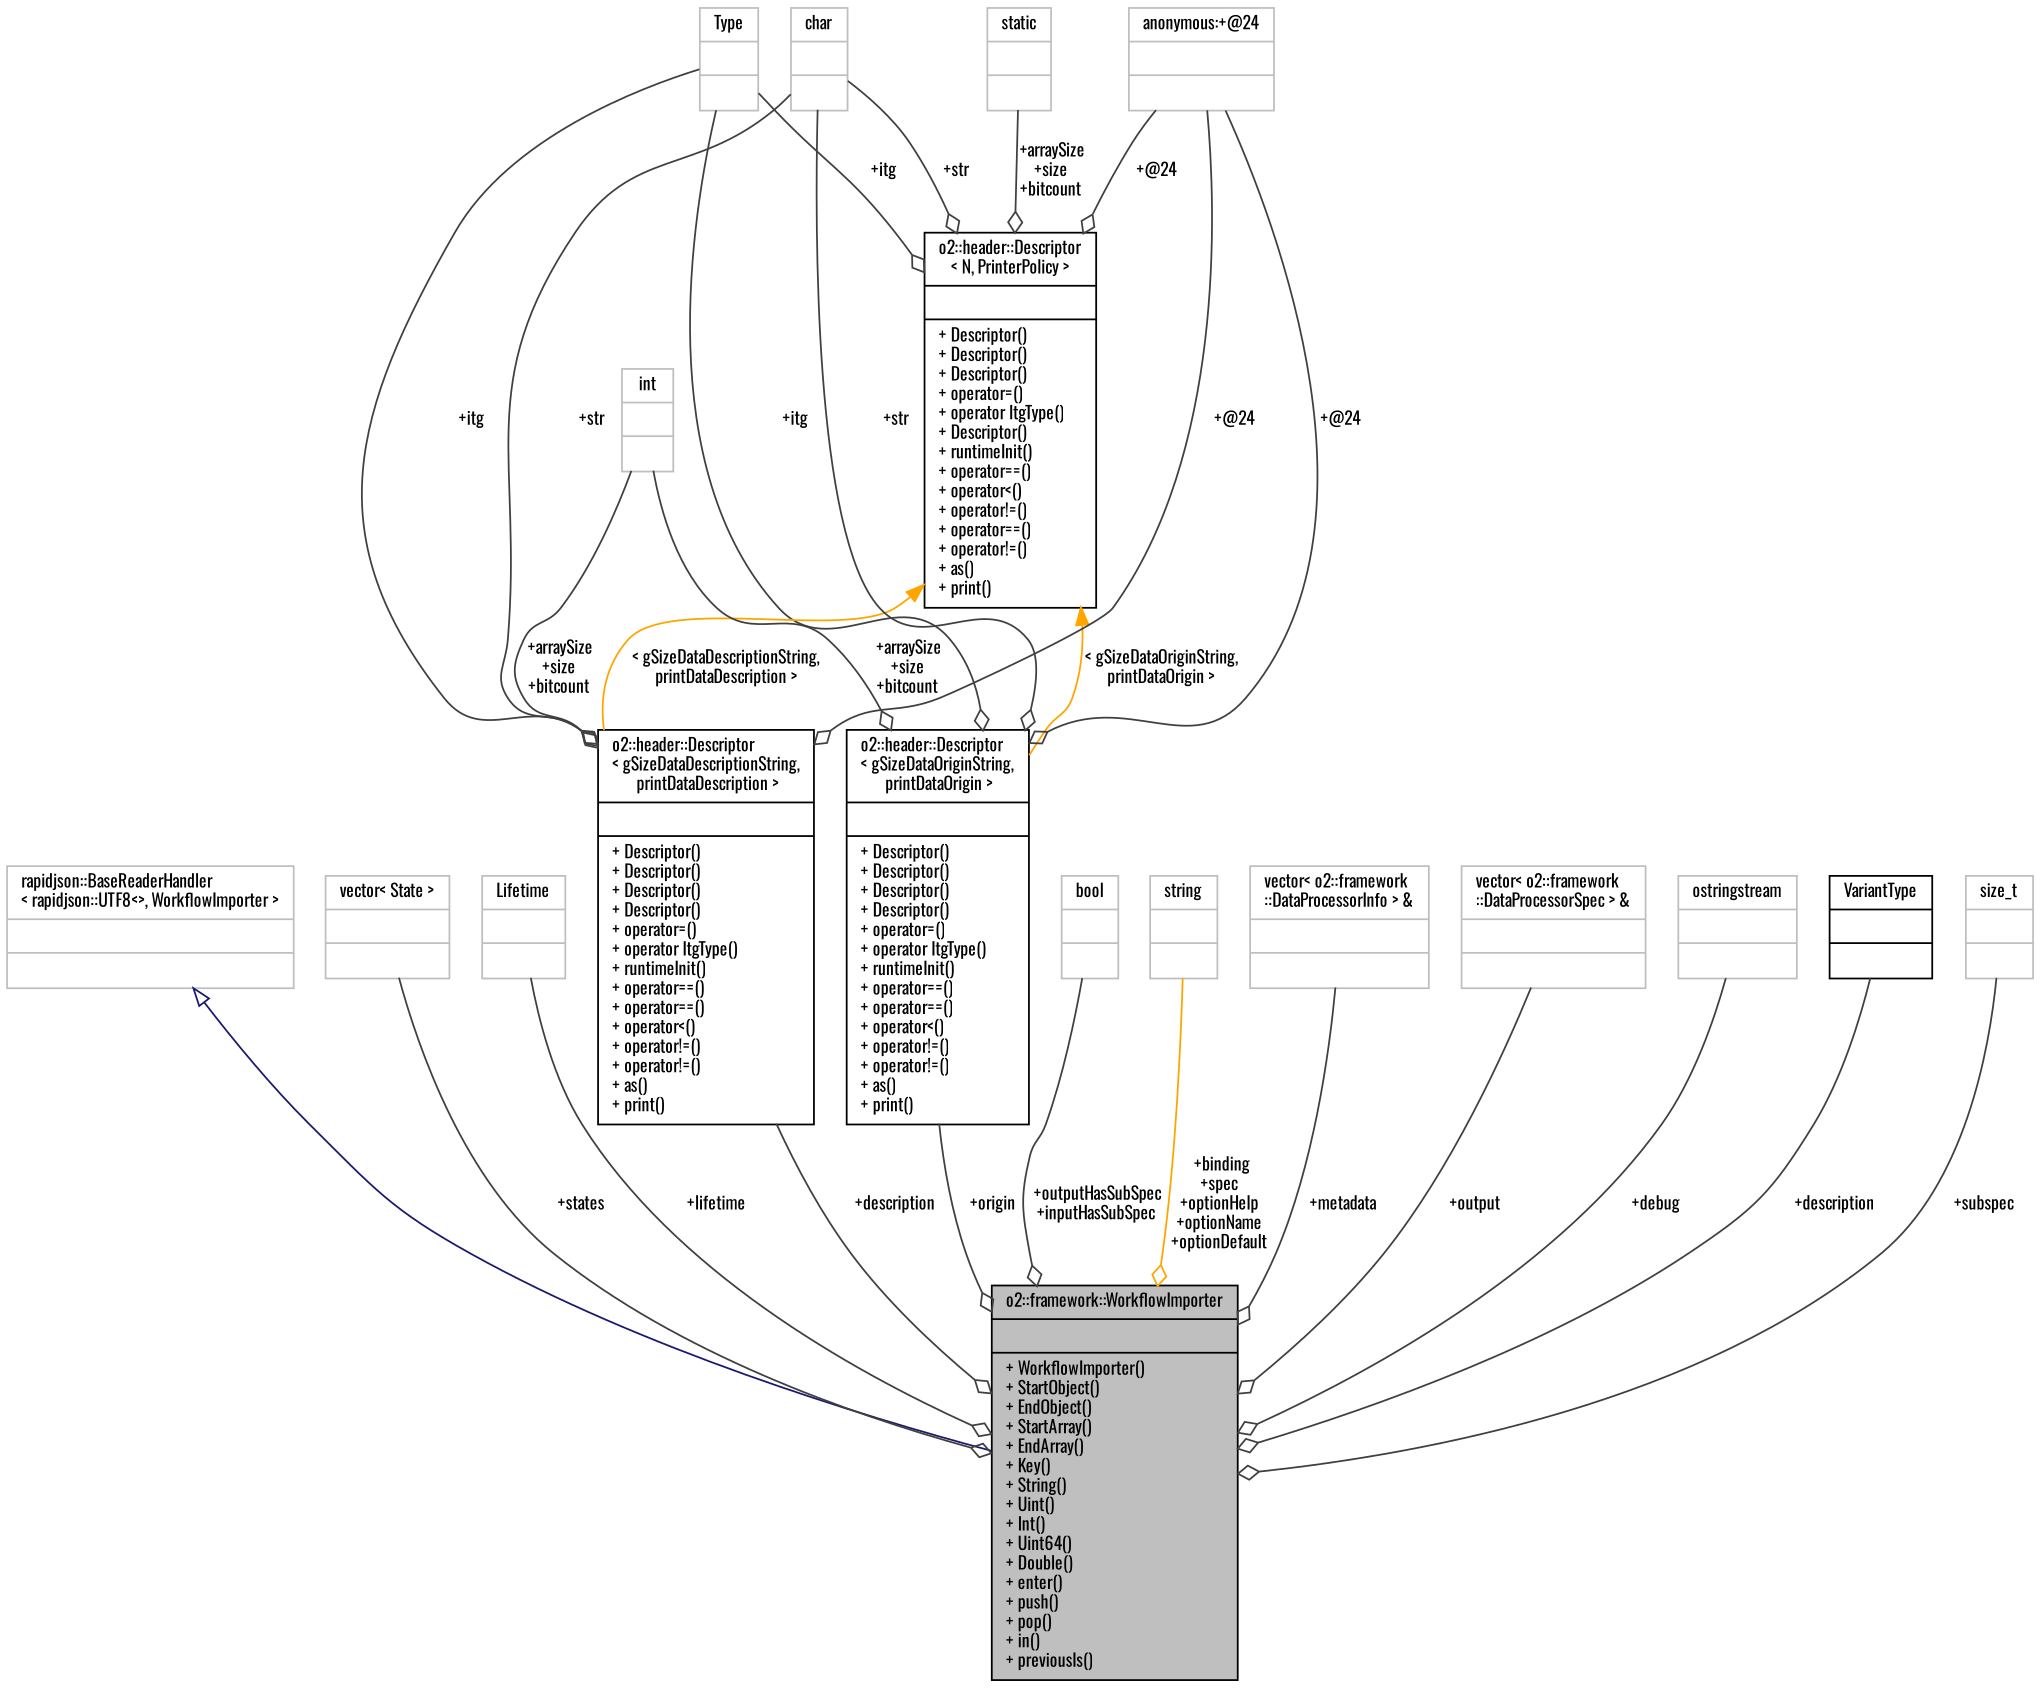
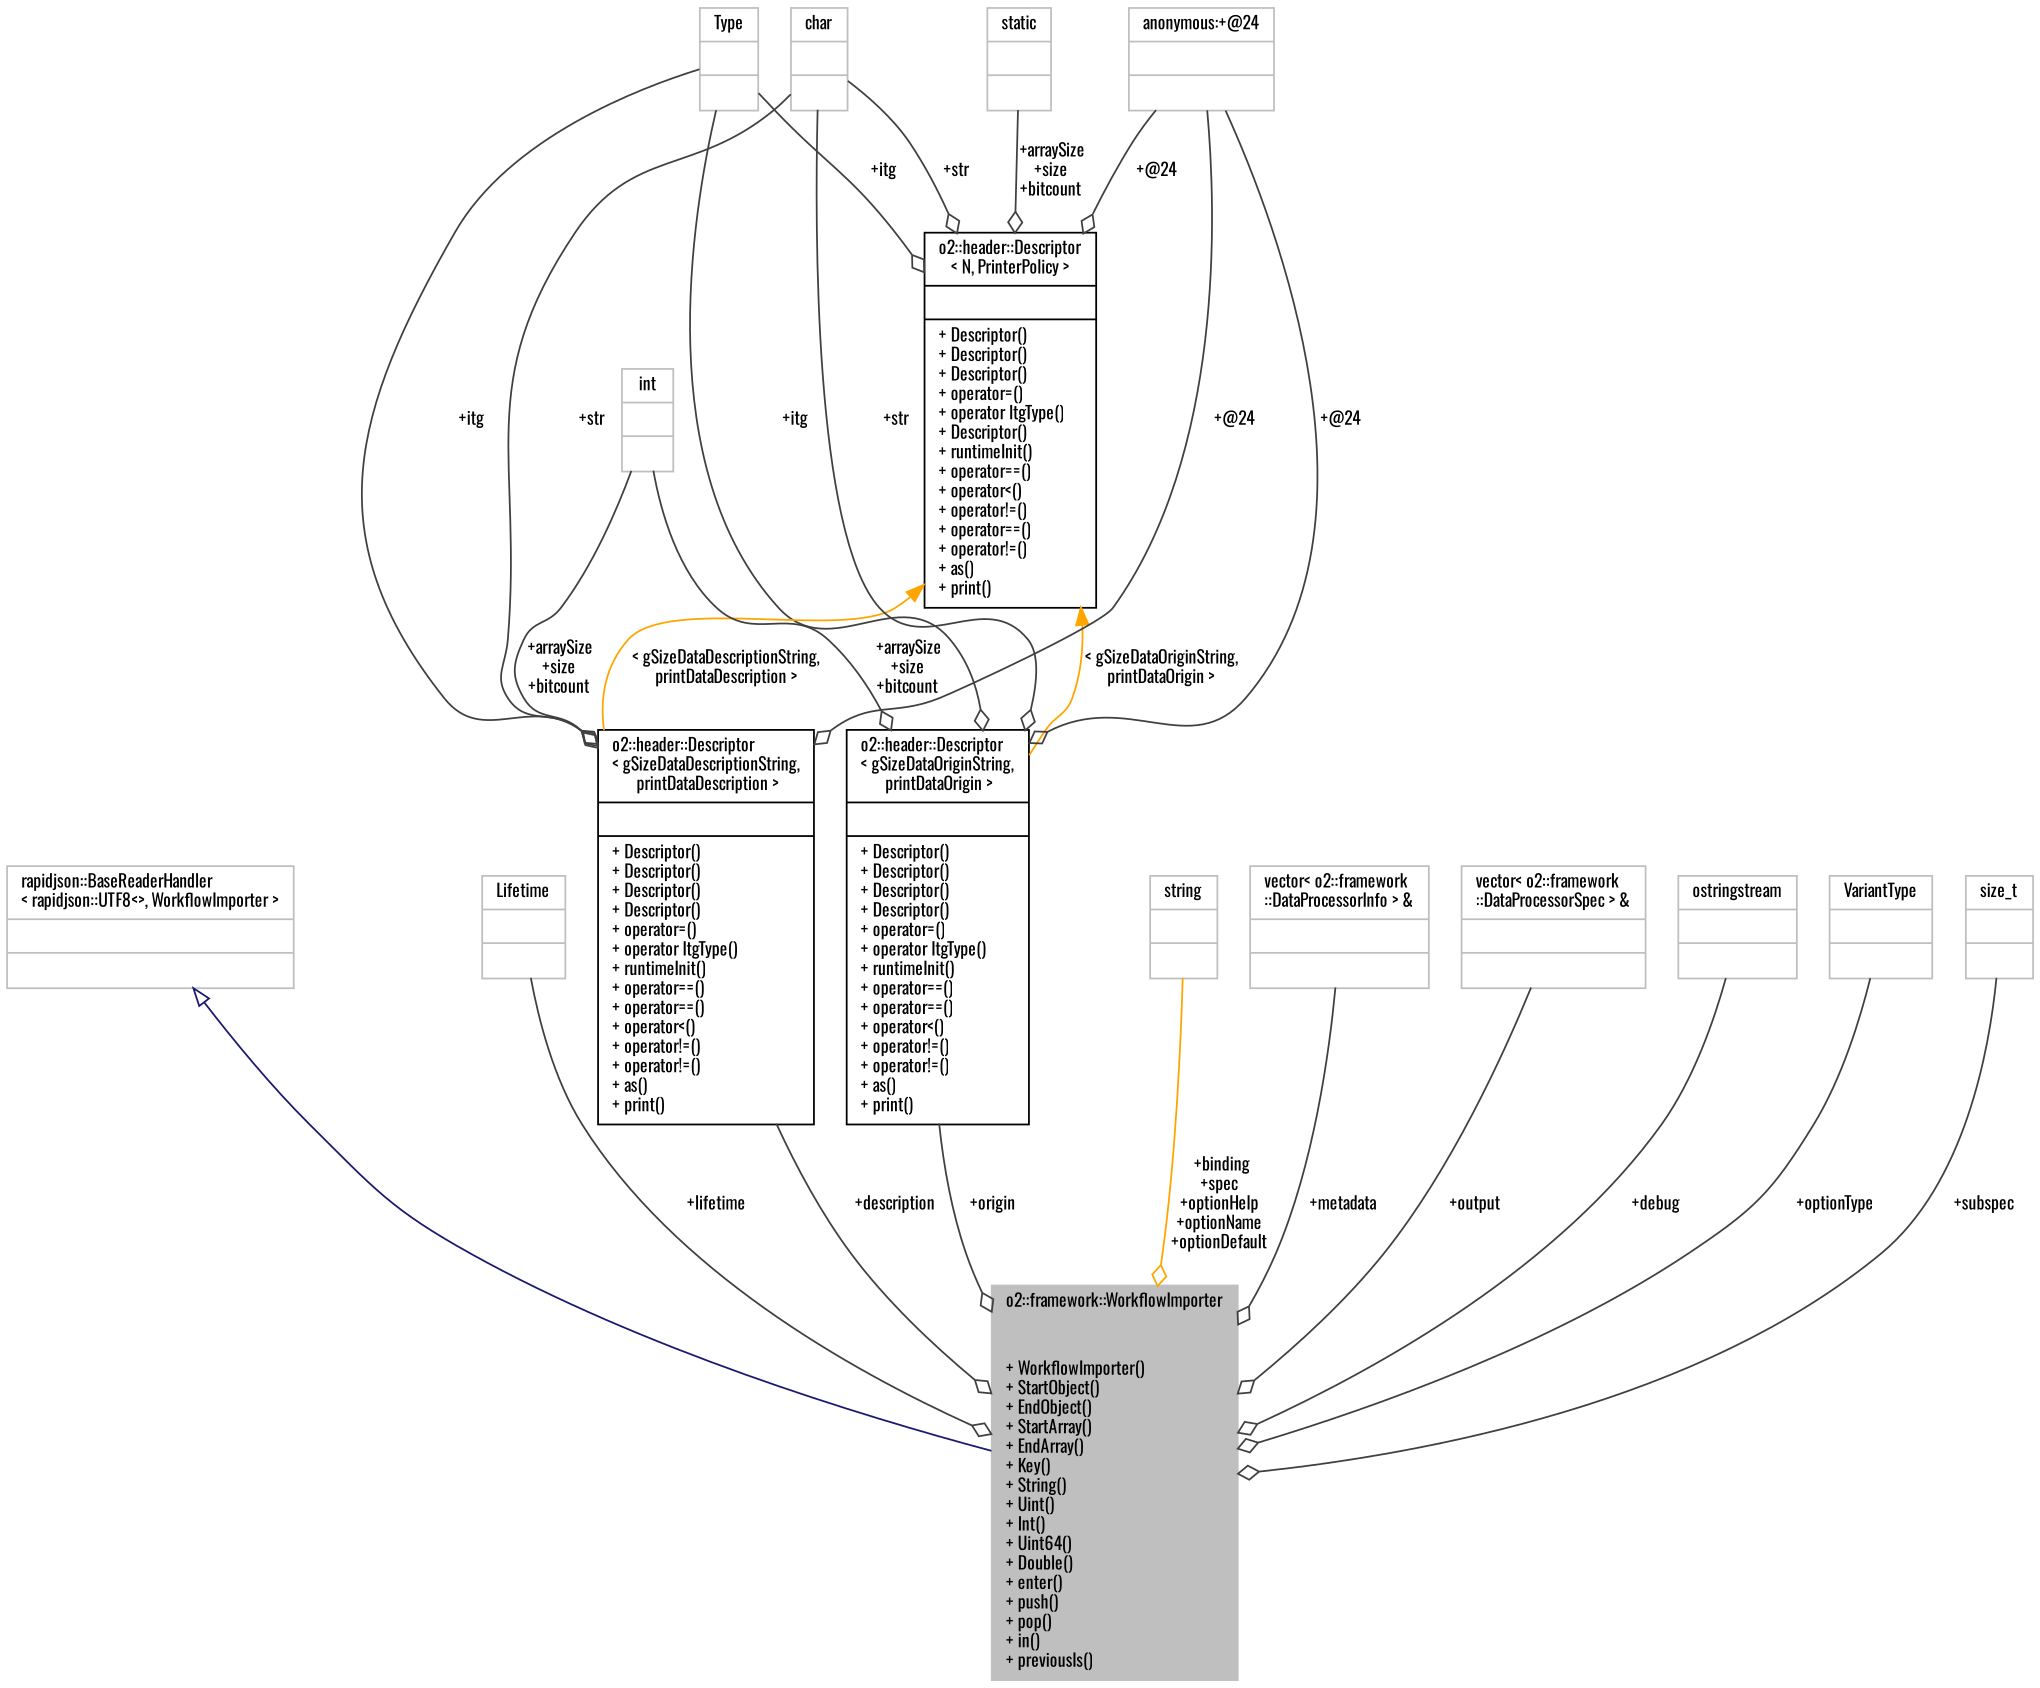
(388, 927) -> none
(1090, 927) -> none
(1881, 927) -> (1881, 927)
(1833, 1205) -> (1833, 1205)
(1115, 1483) -> (1115, 1483)
